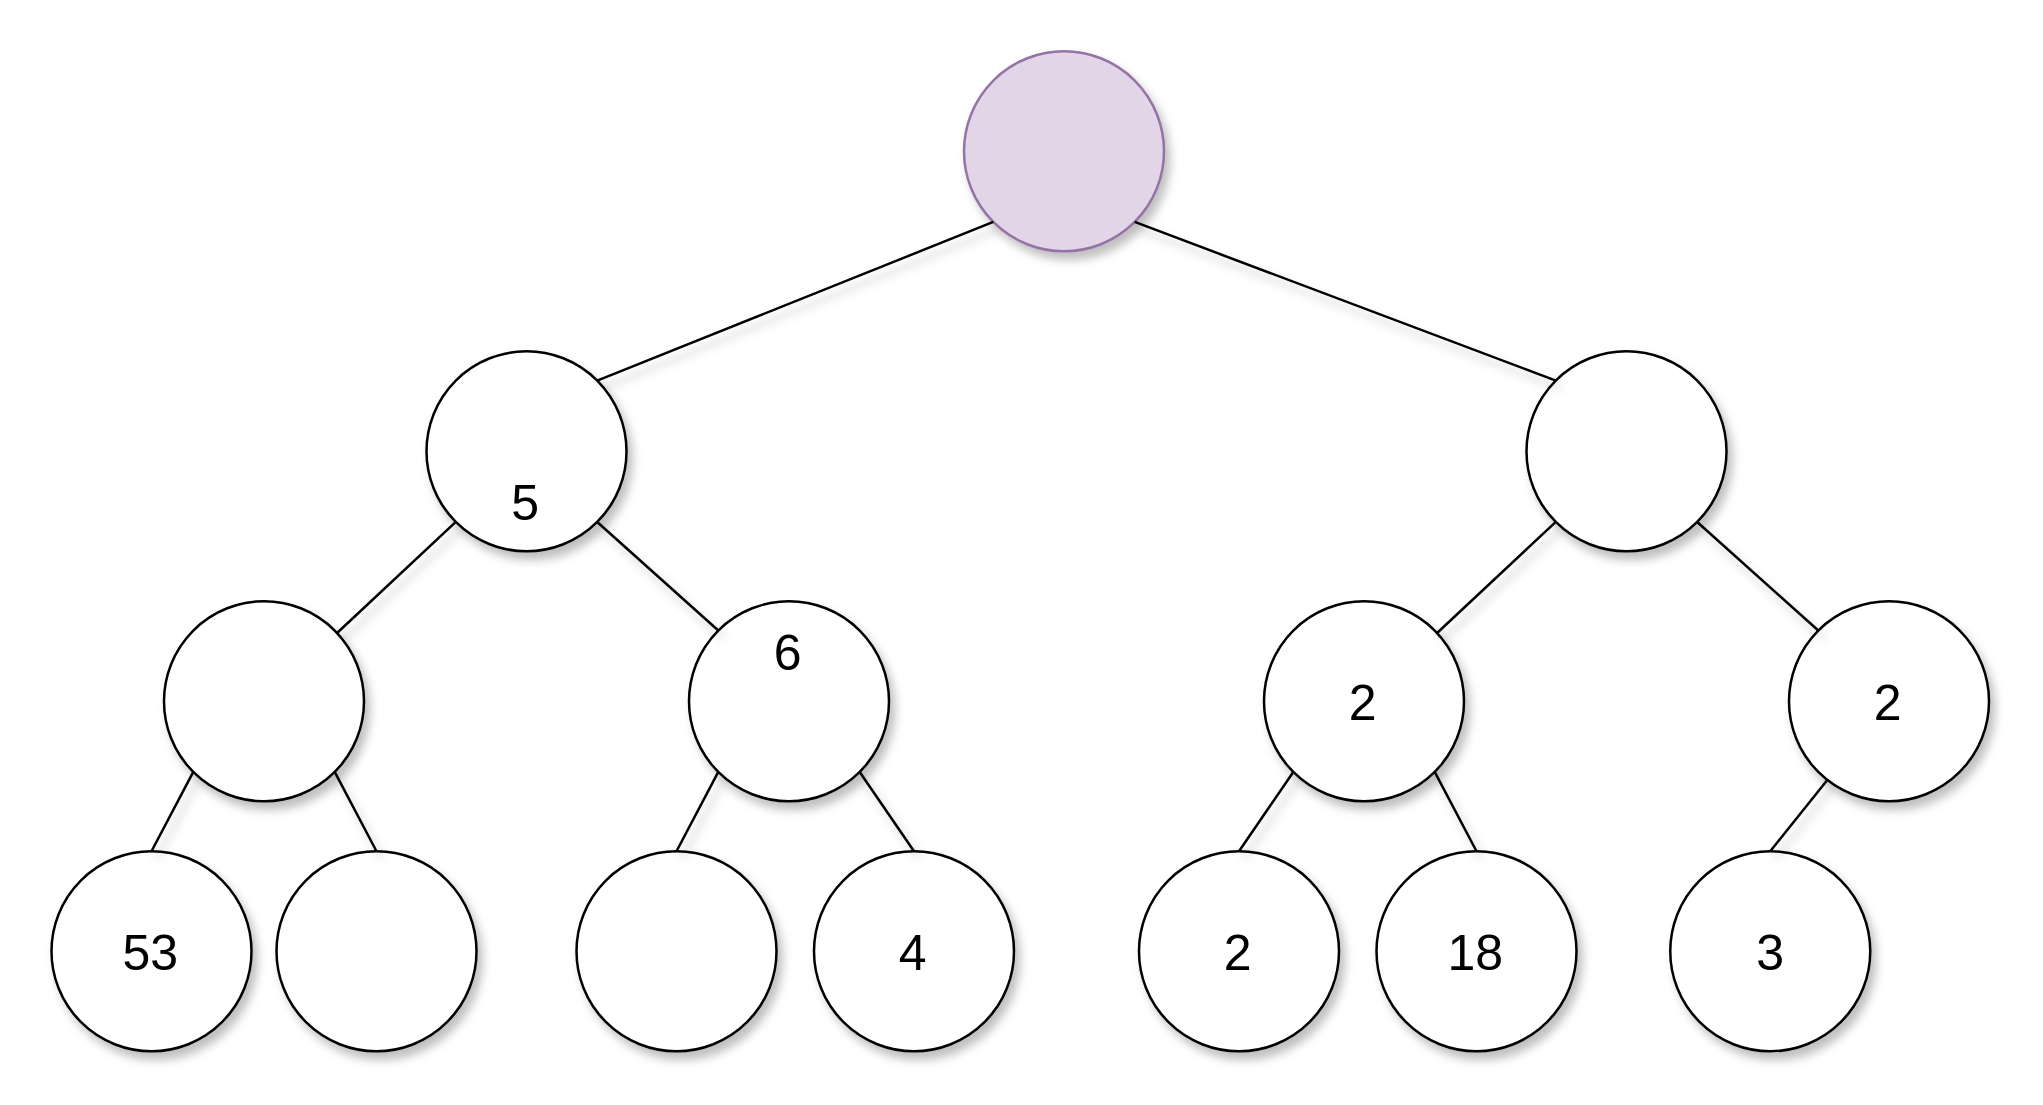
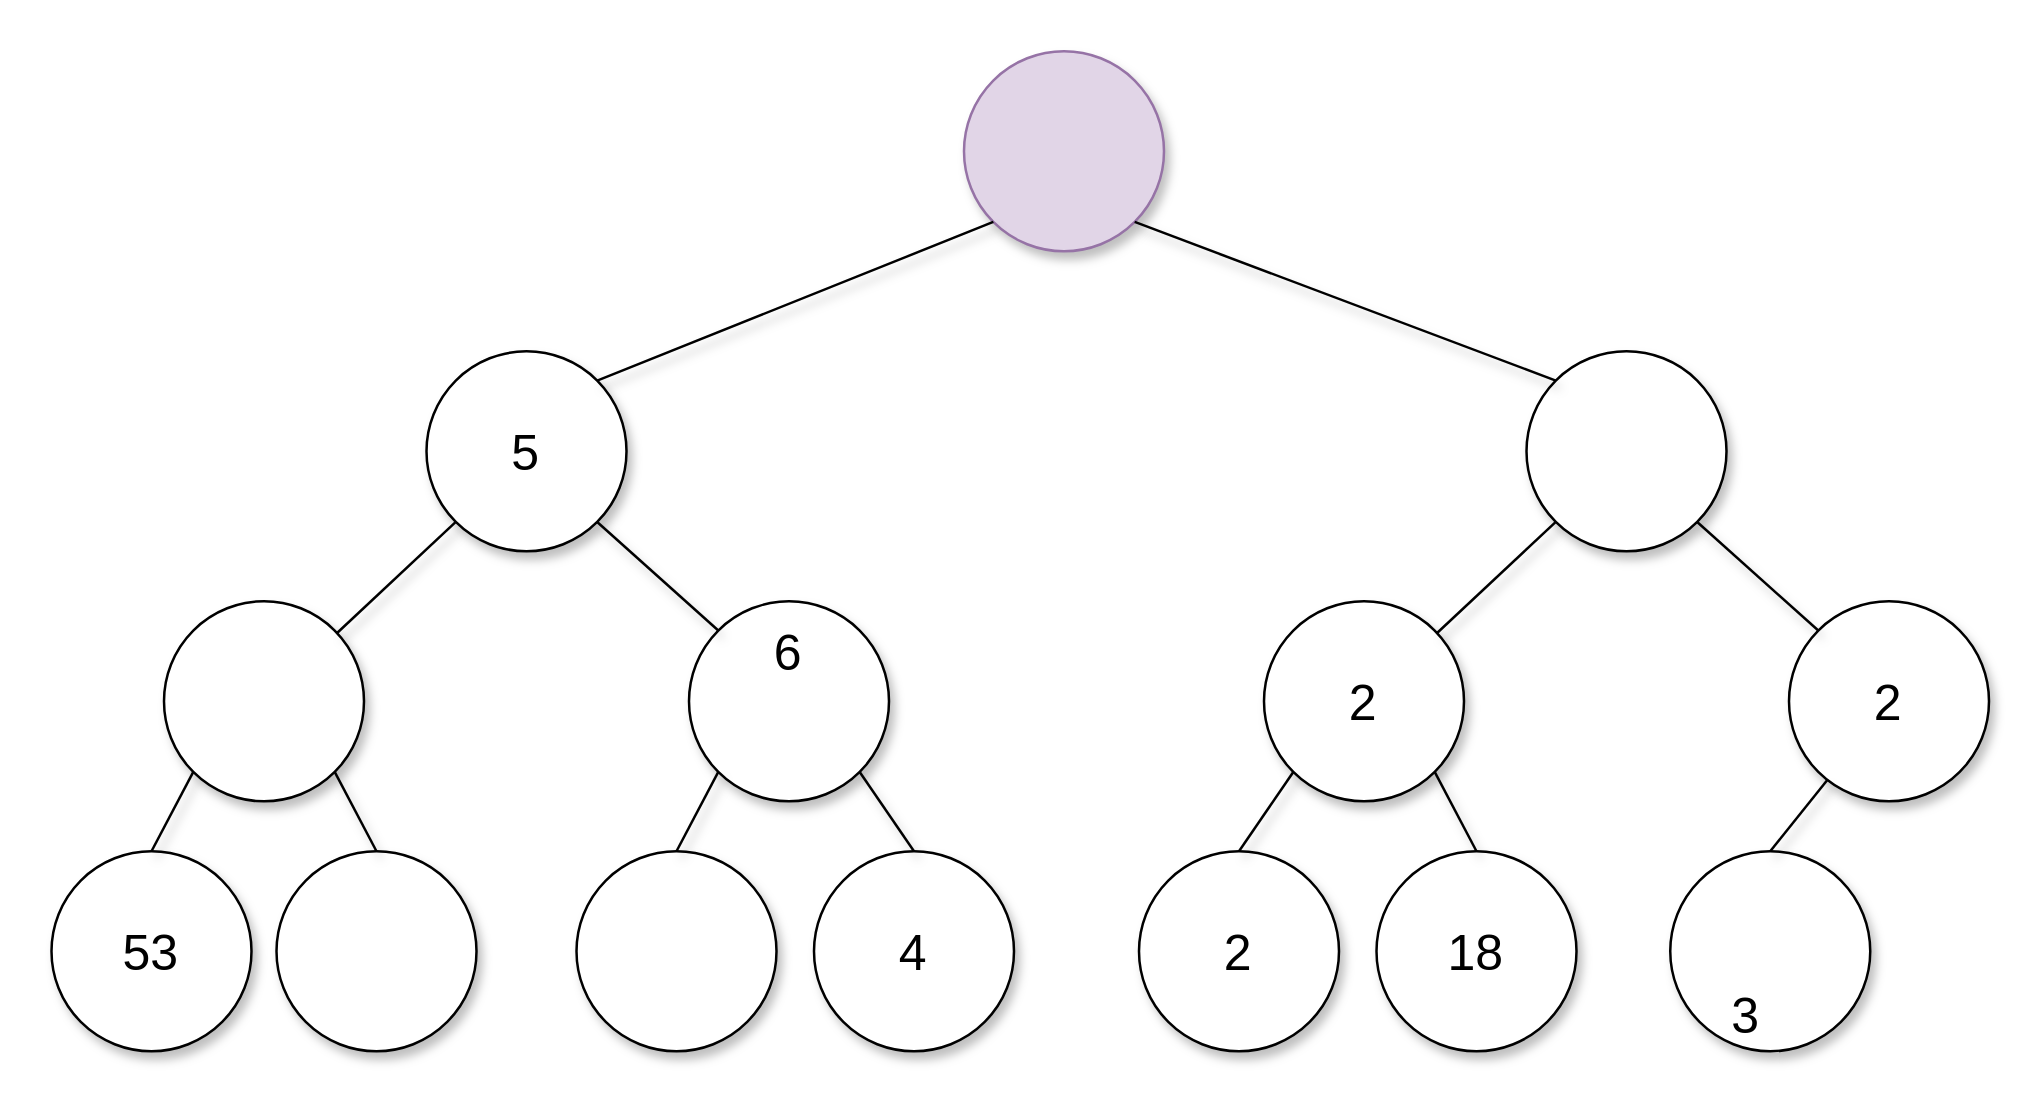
(526, 501) -> (526, 451)
(1770, 951) -> (1745, 1014)
